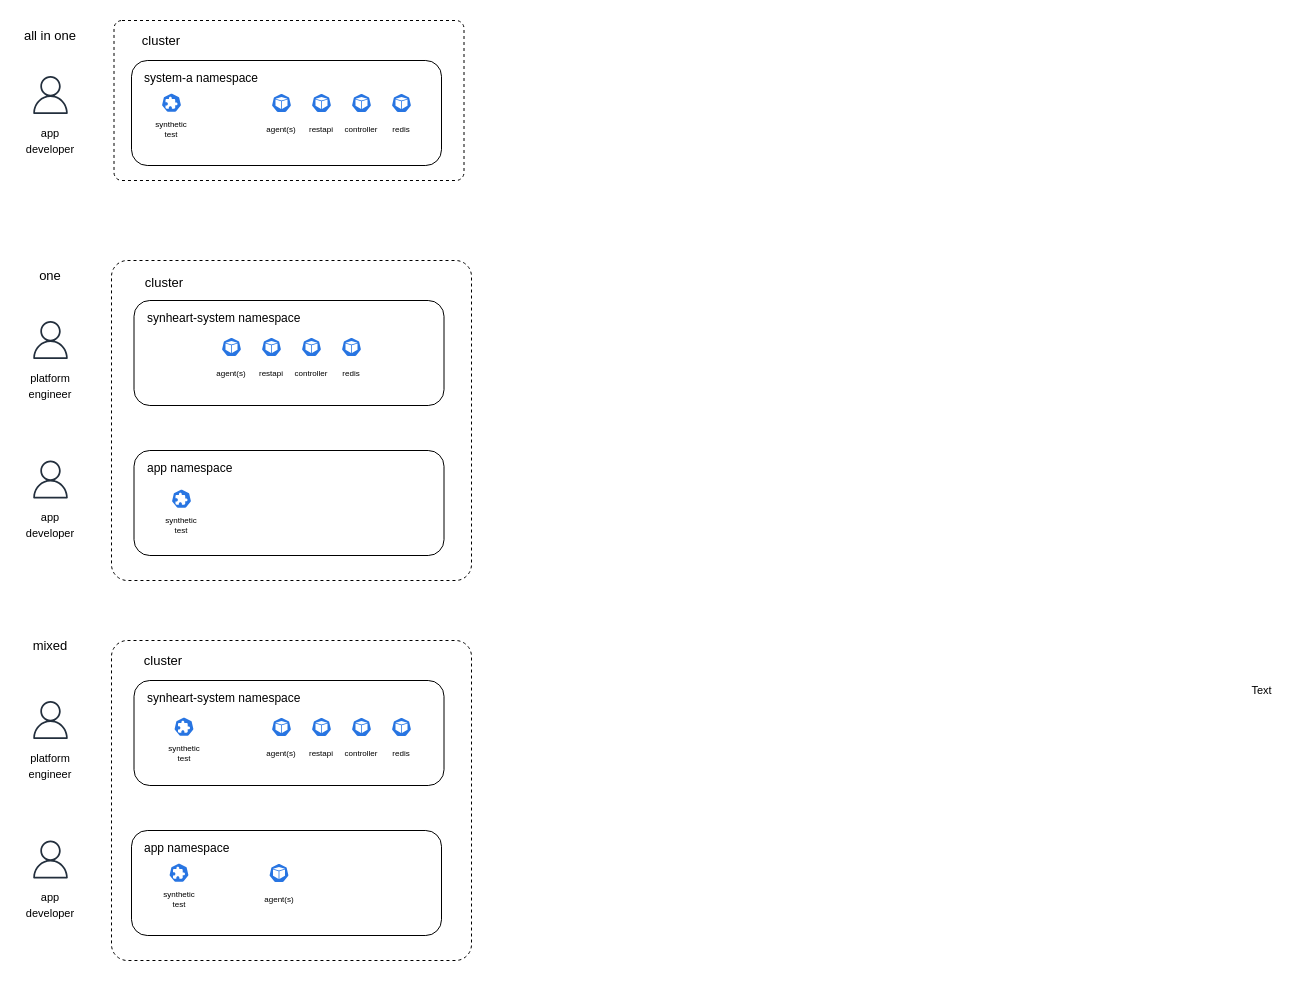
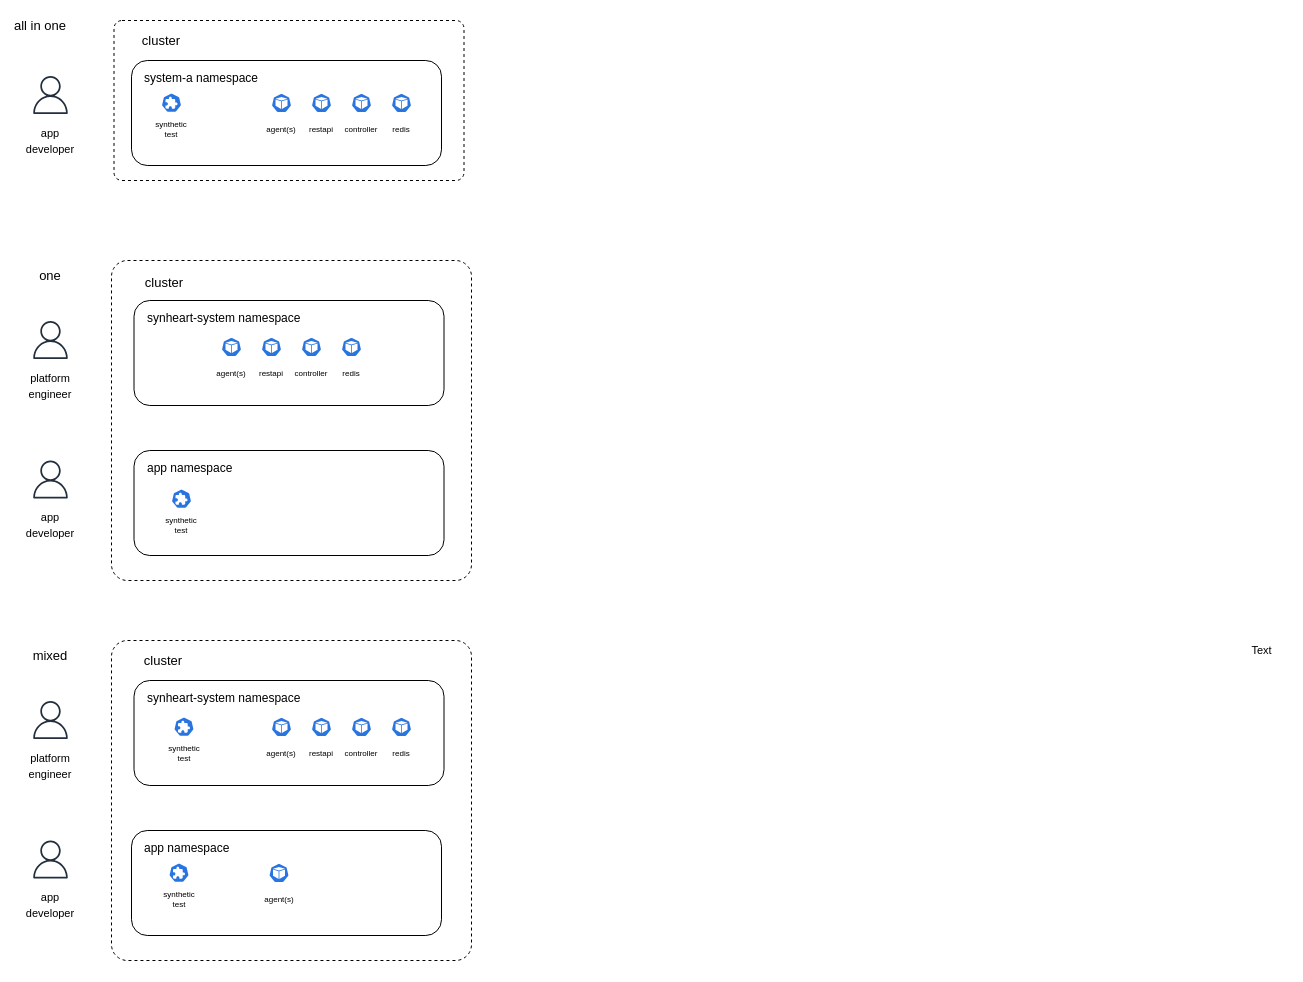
(51, 36) -> (41, 26)
(51, 646) -> (51, 656)
(1262, 691) -> (1262, 651)
